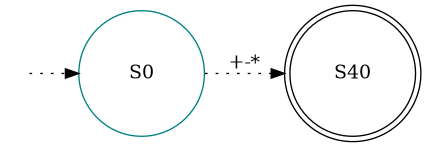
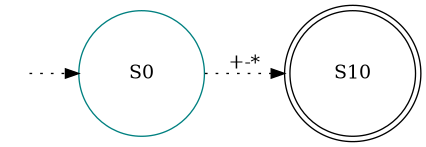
(353, 73) -> (353, 73)
